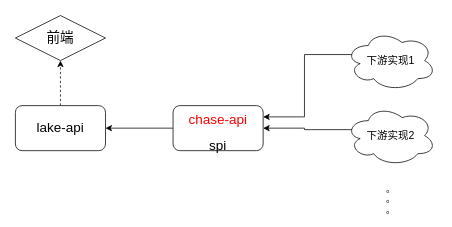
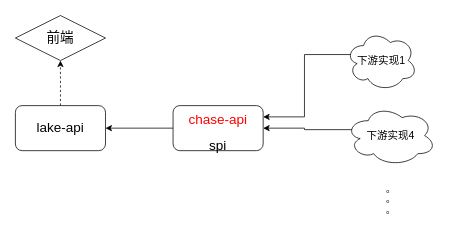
(390, 60) -> (381, 60)
(390, 135) -> (390, 135)
